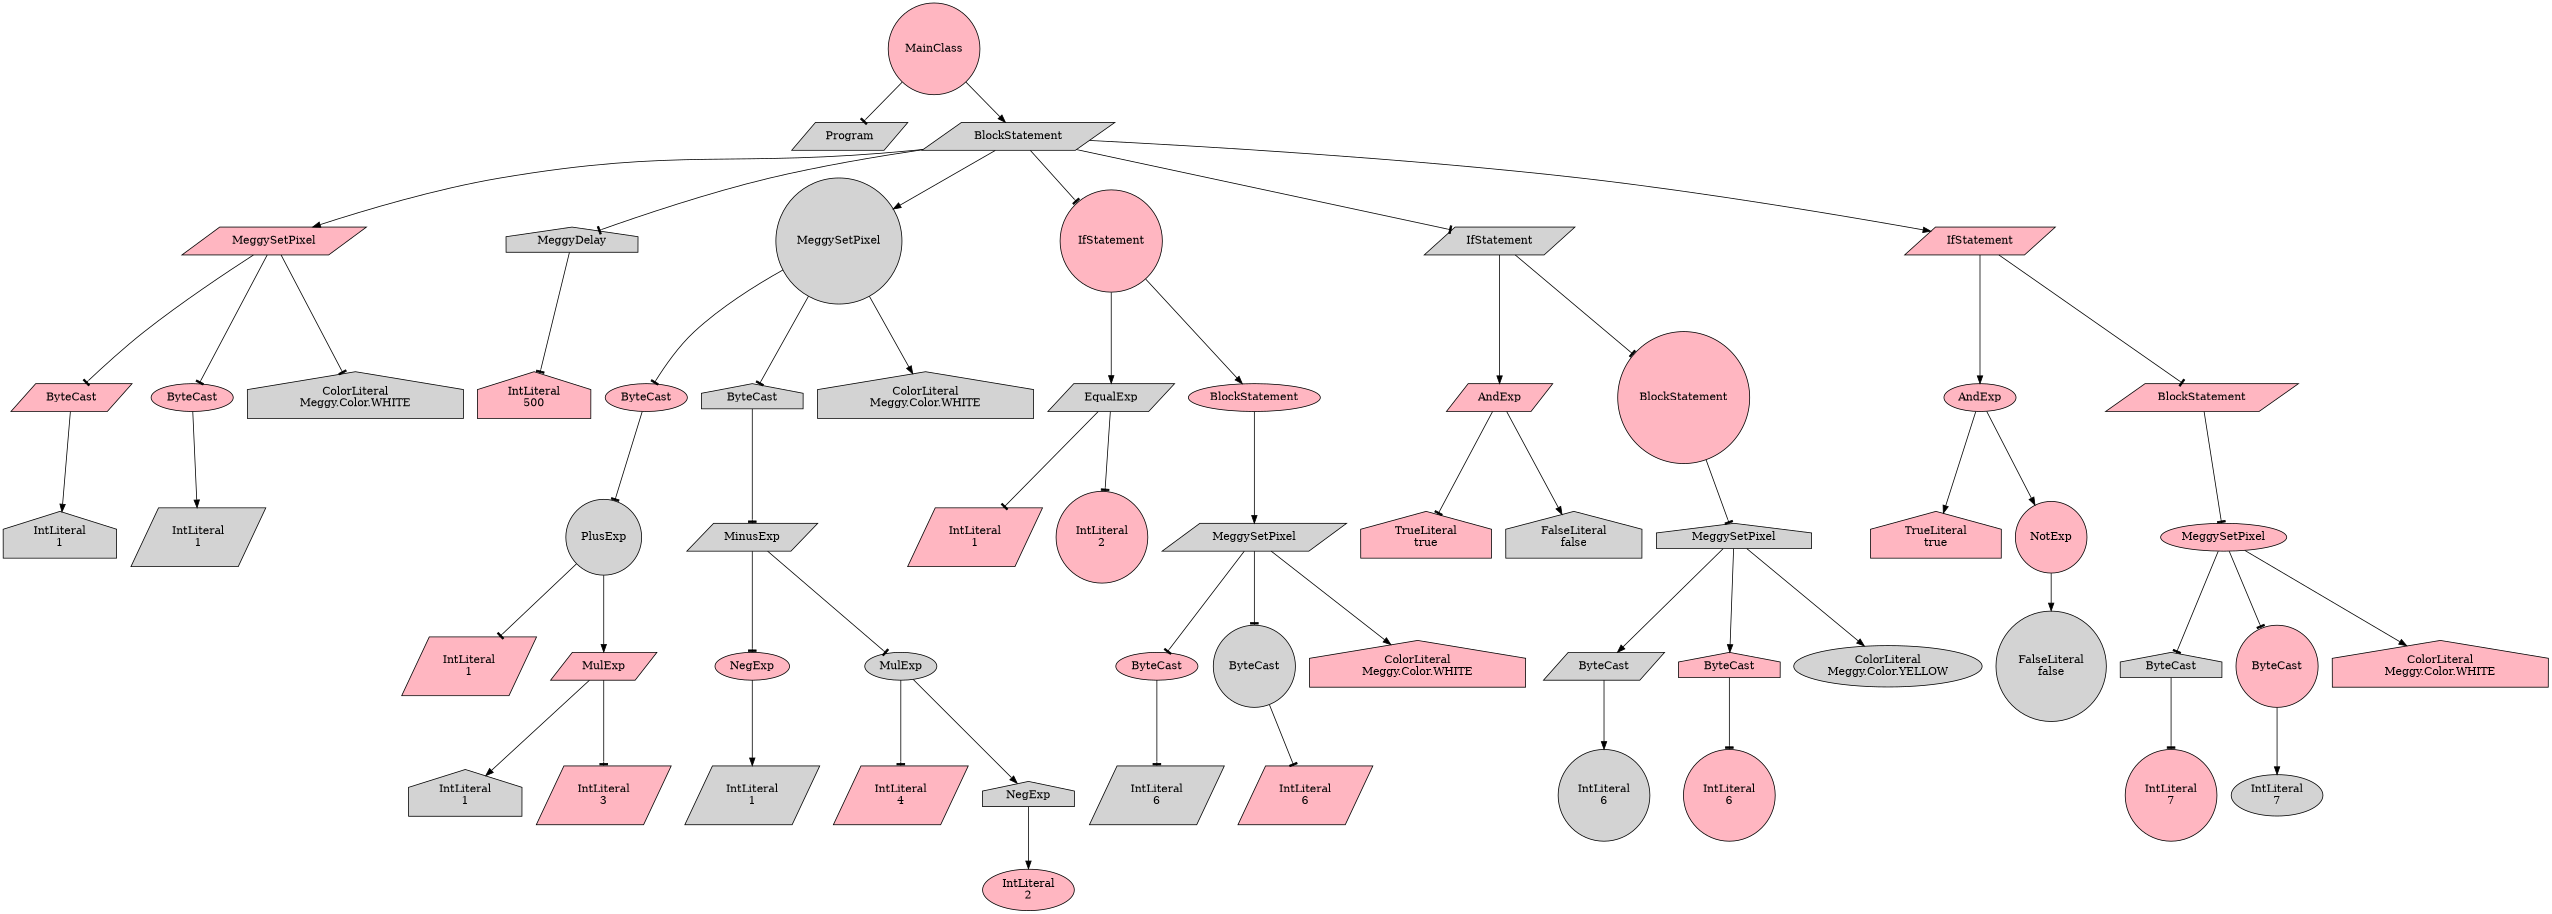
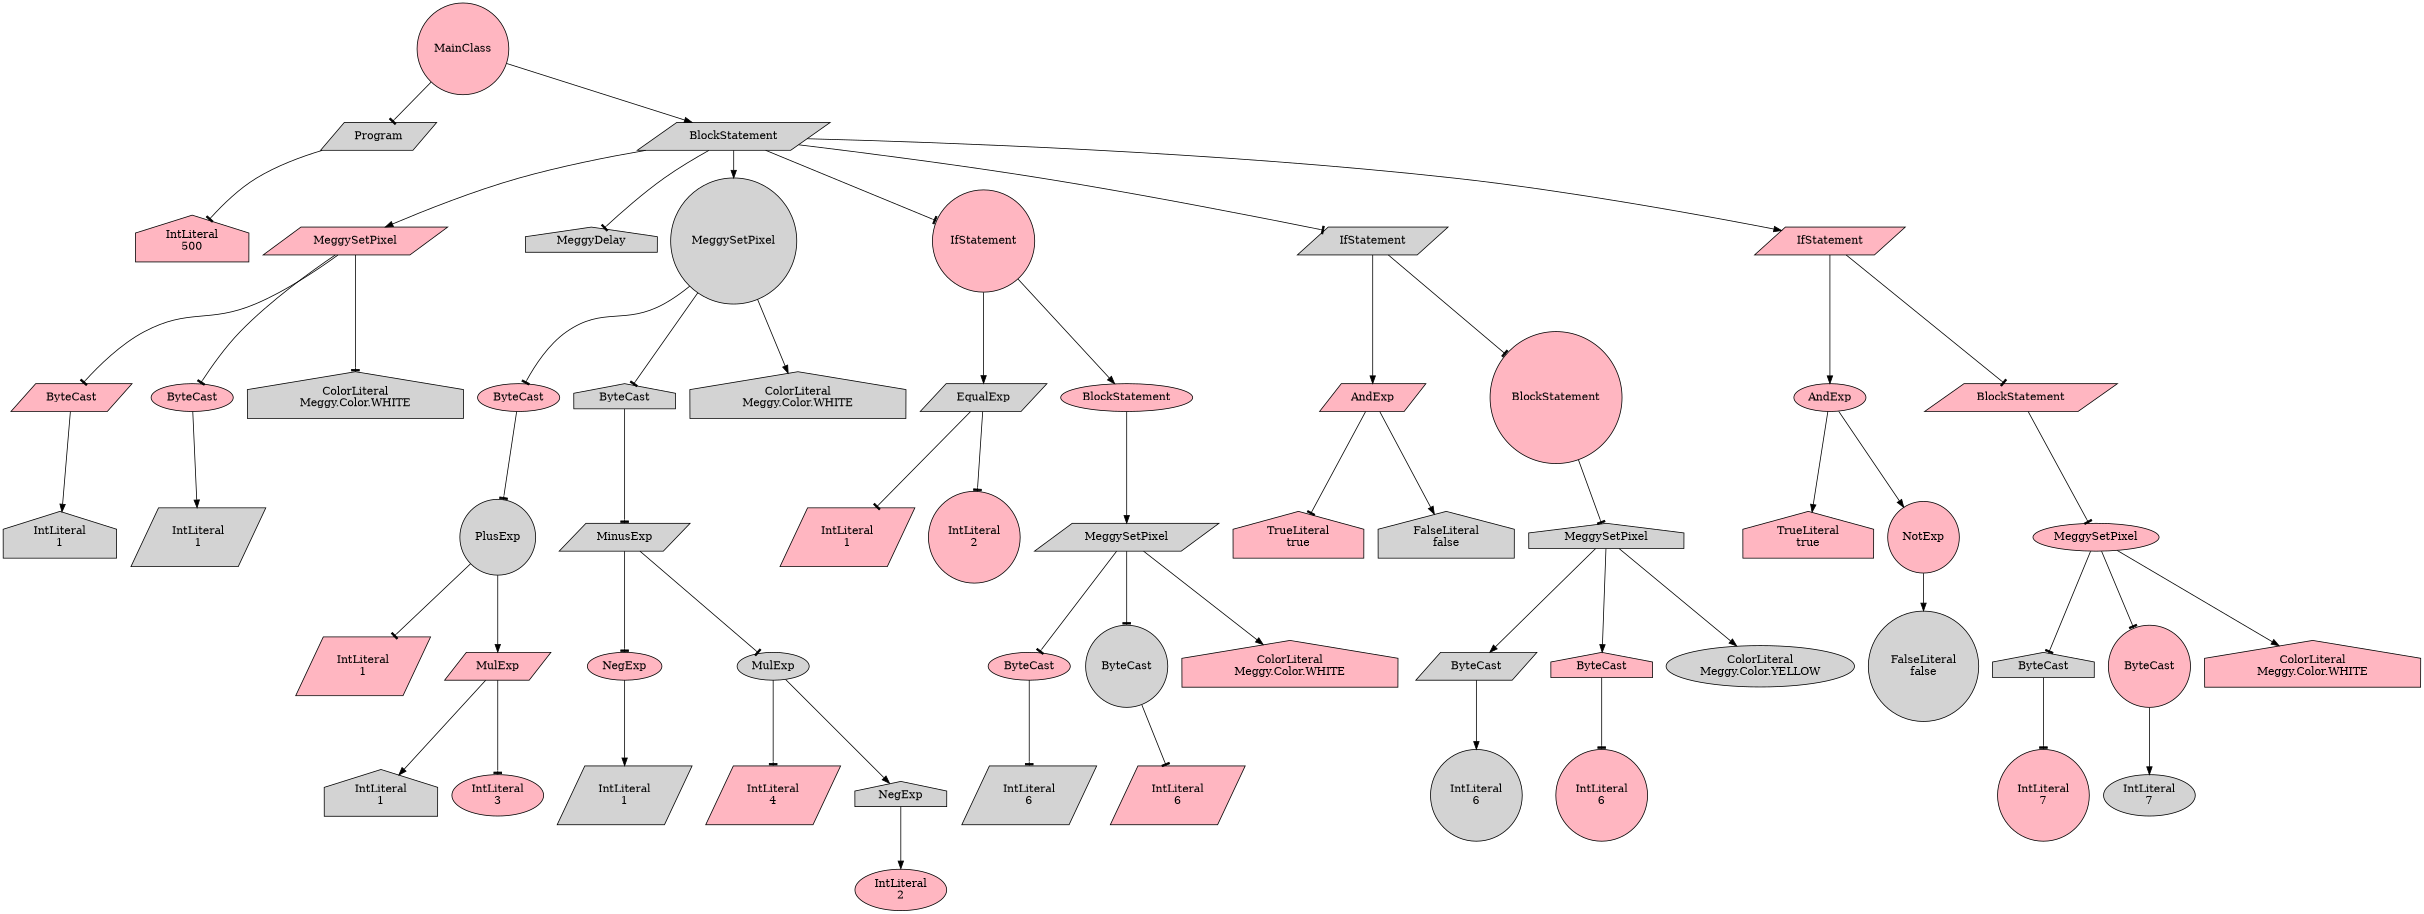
(555, 311) -> (261, 175)
(604, 795) -> (498, 795)
